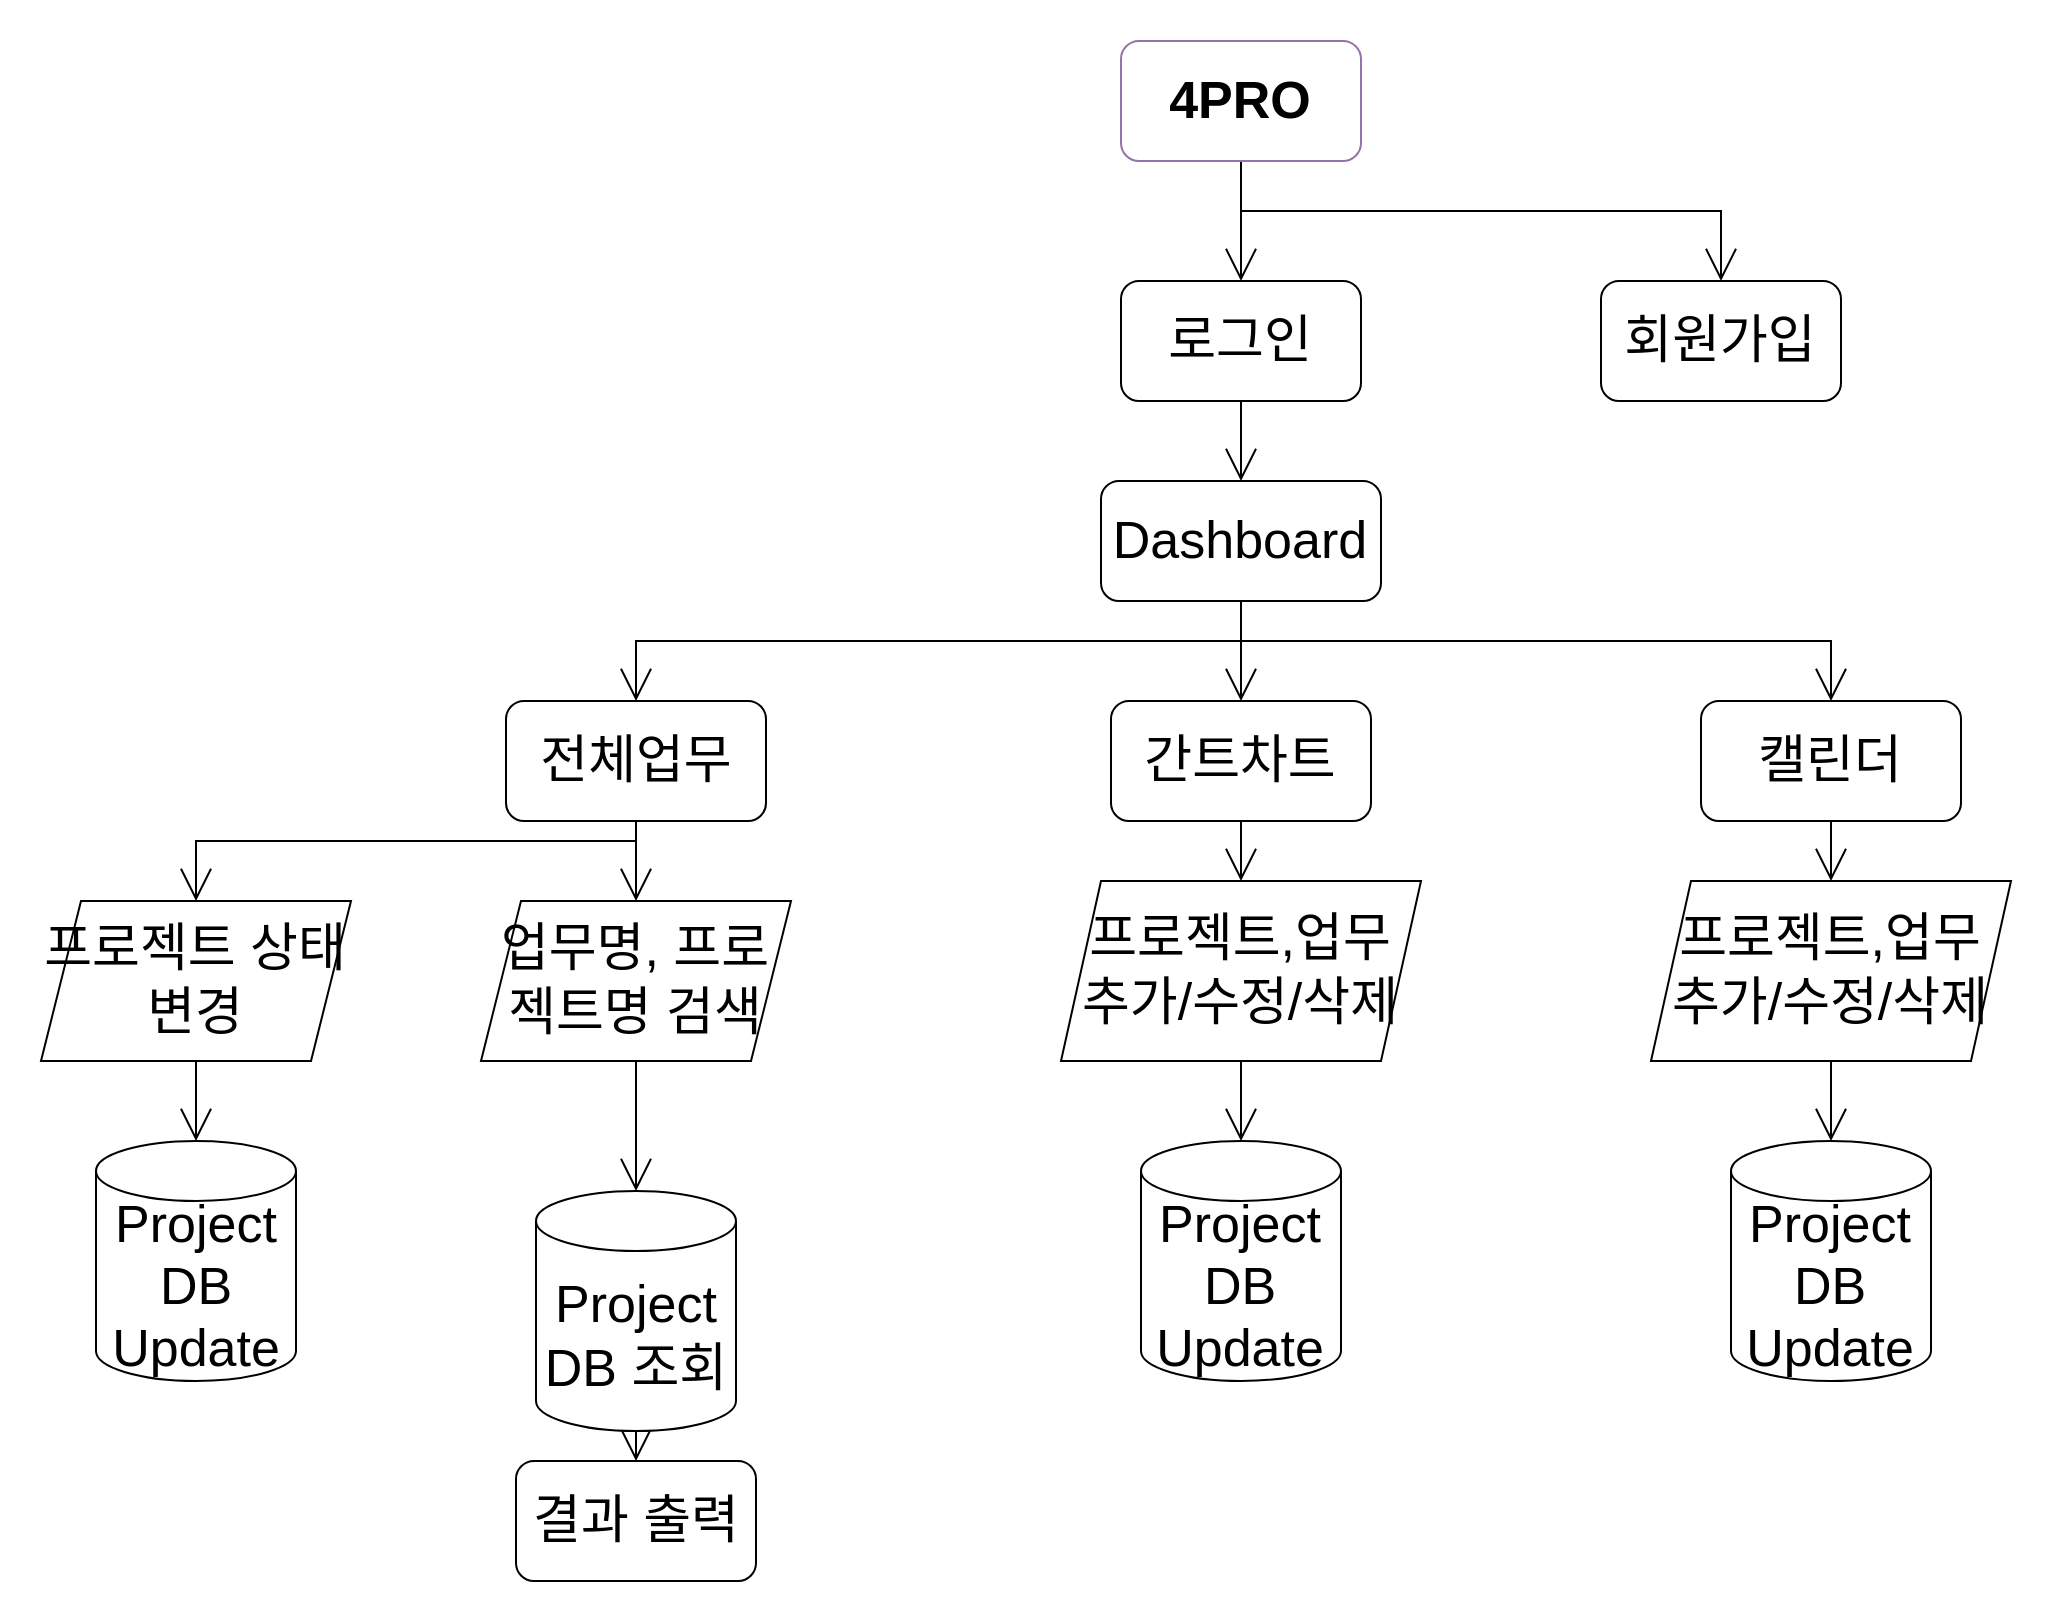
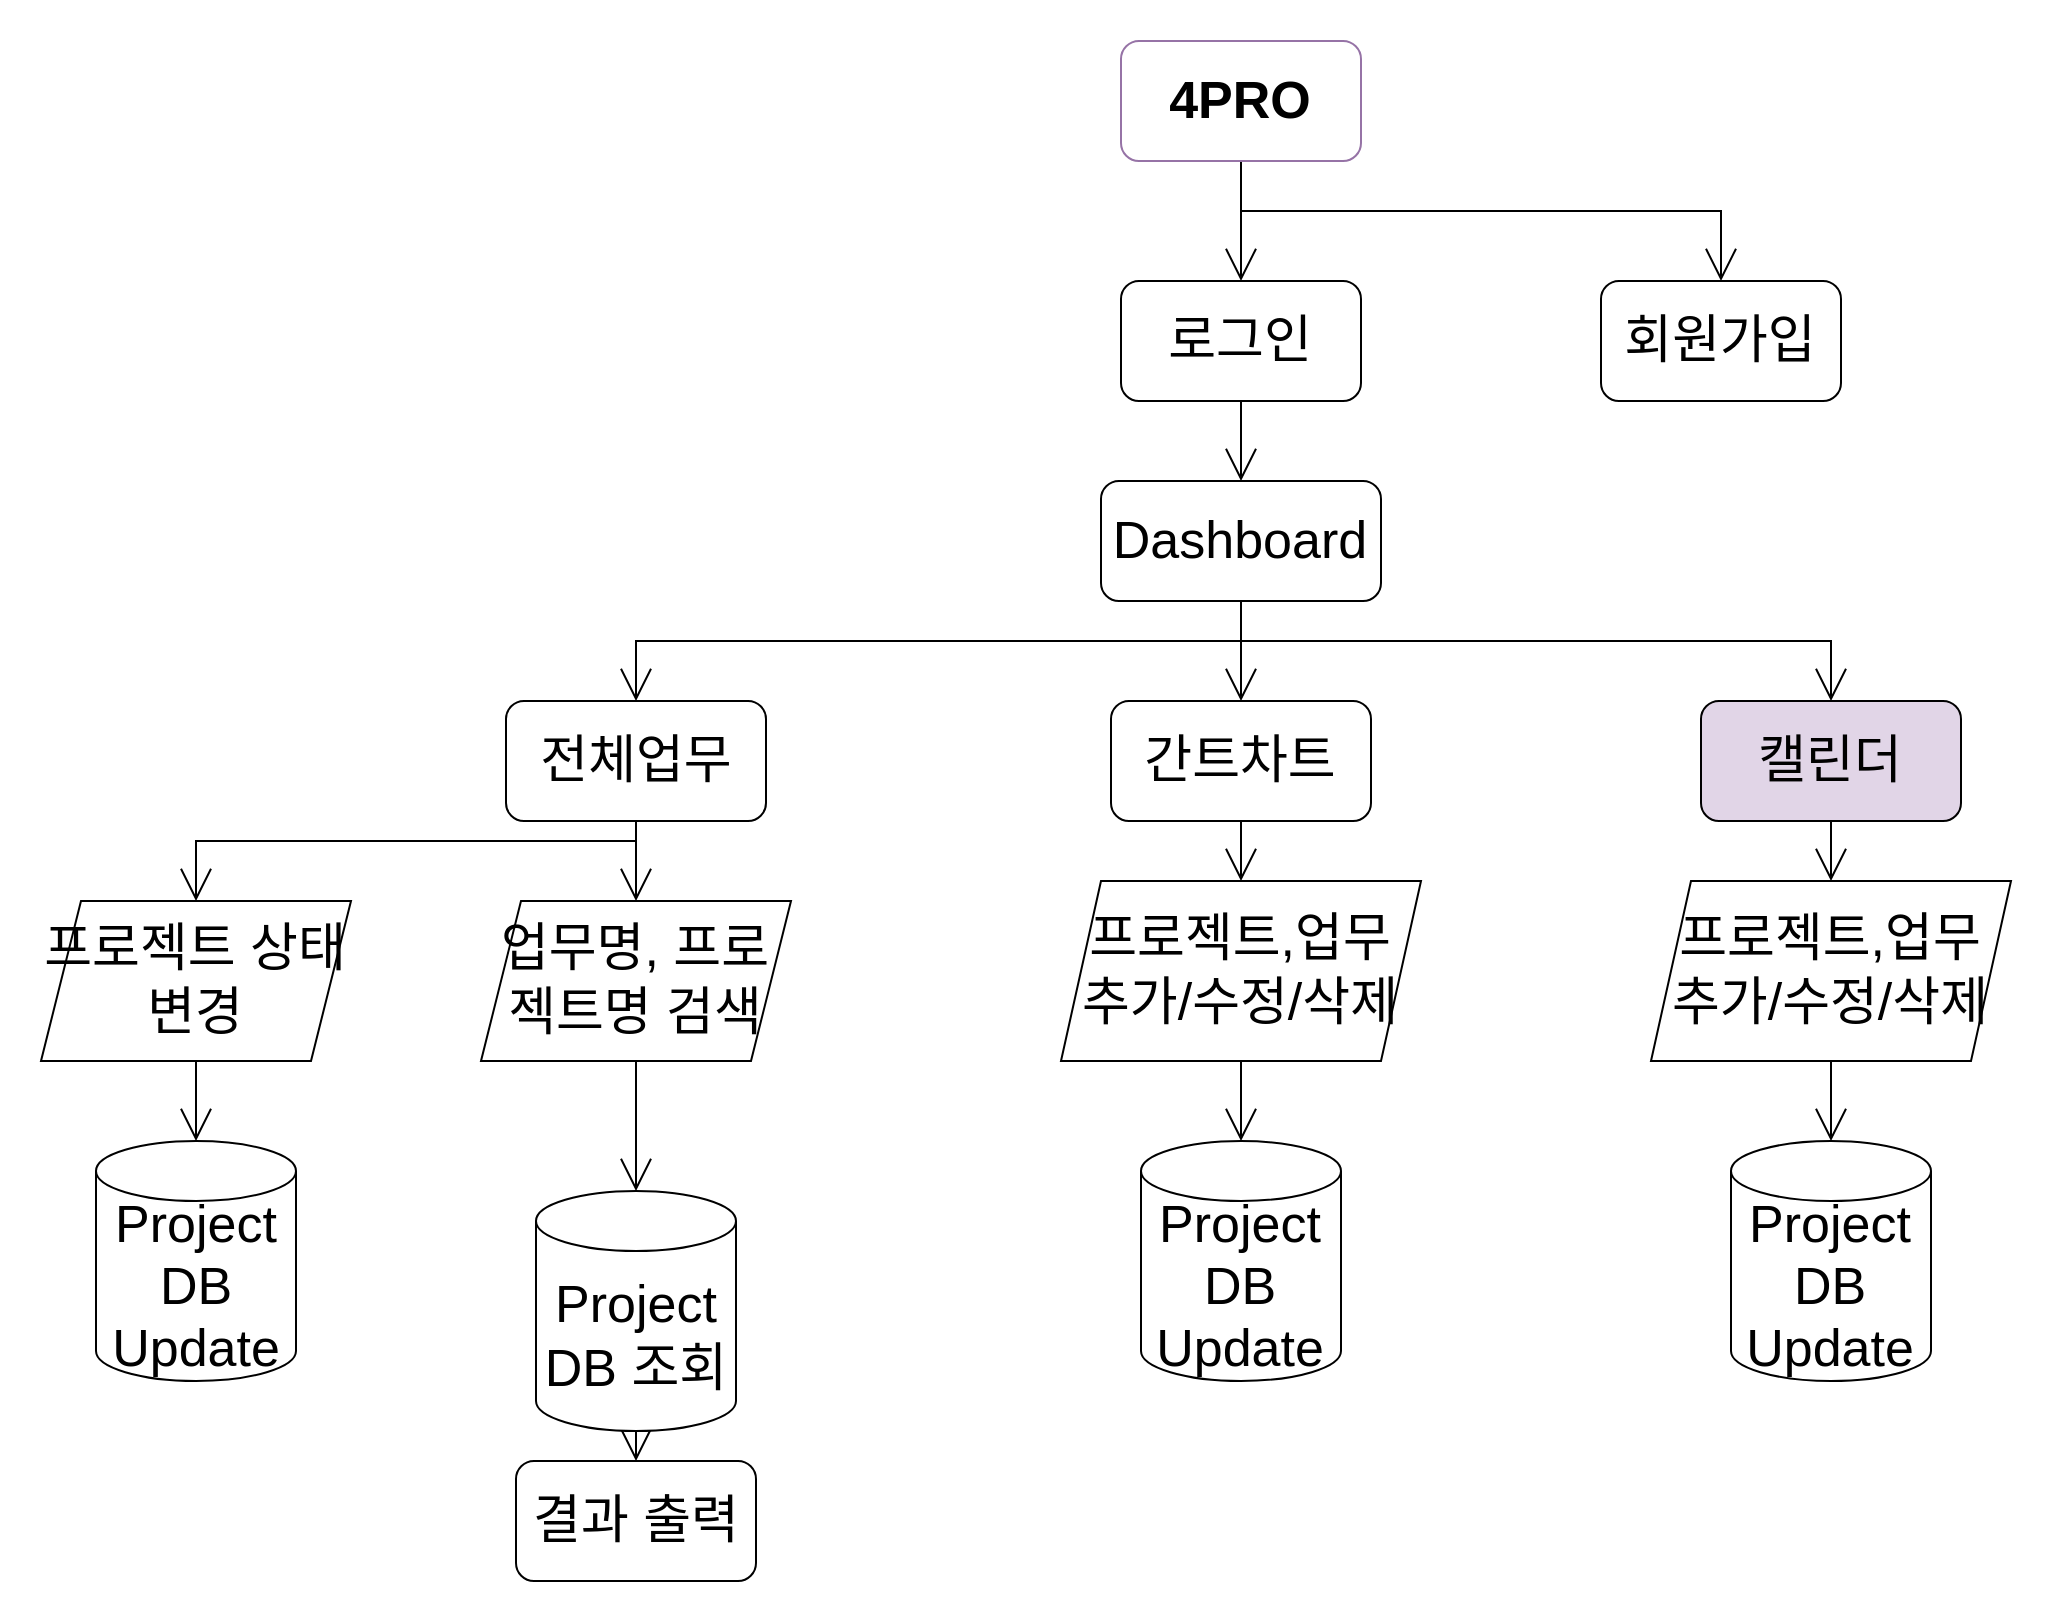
(1831, 761) -> (1831, 761)
